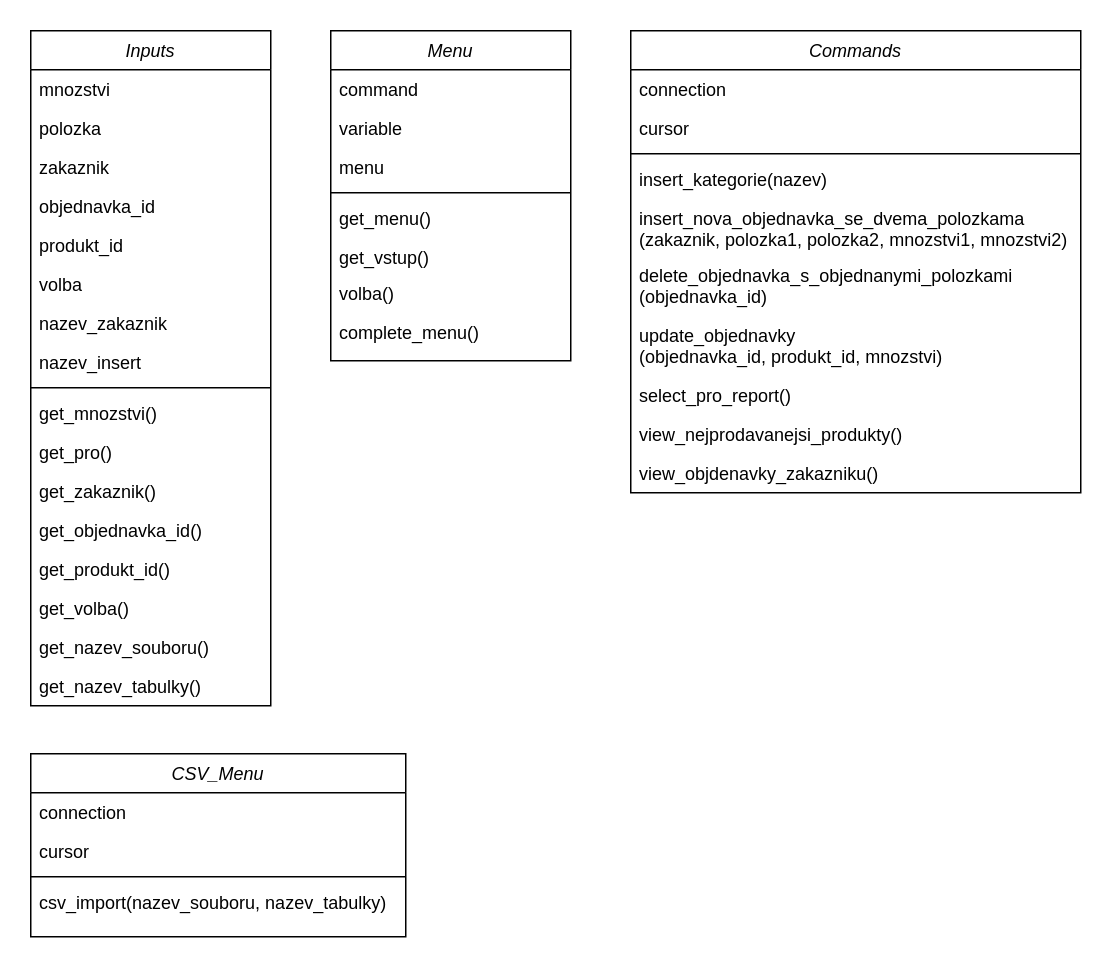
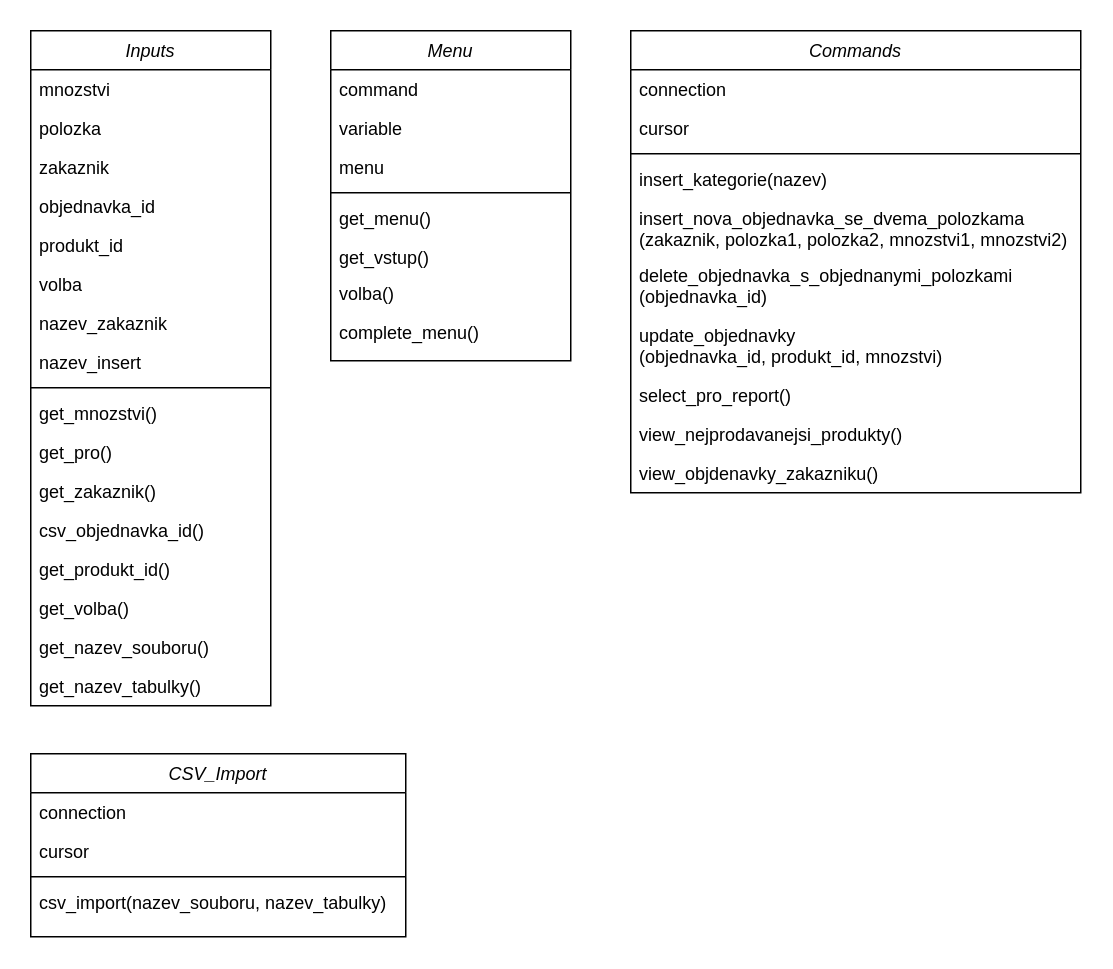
(132, 531) -> (132, 531)
(218, 774) -> (218, 774)
